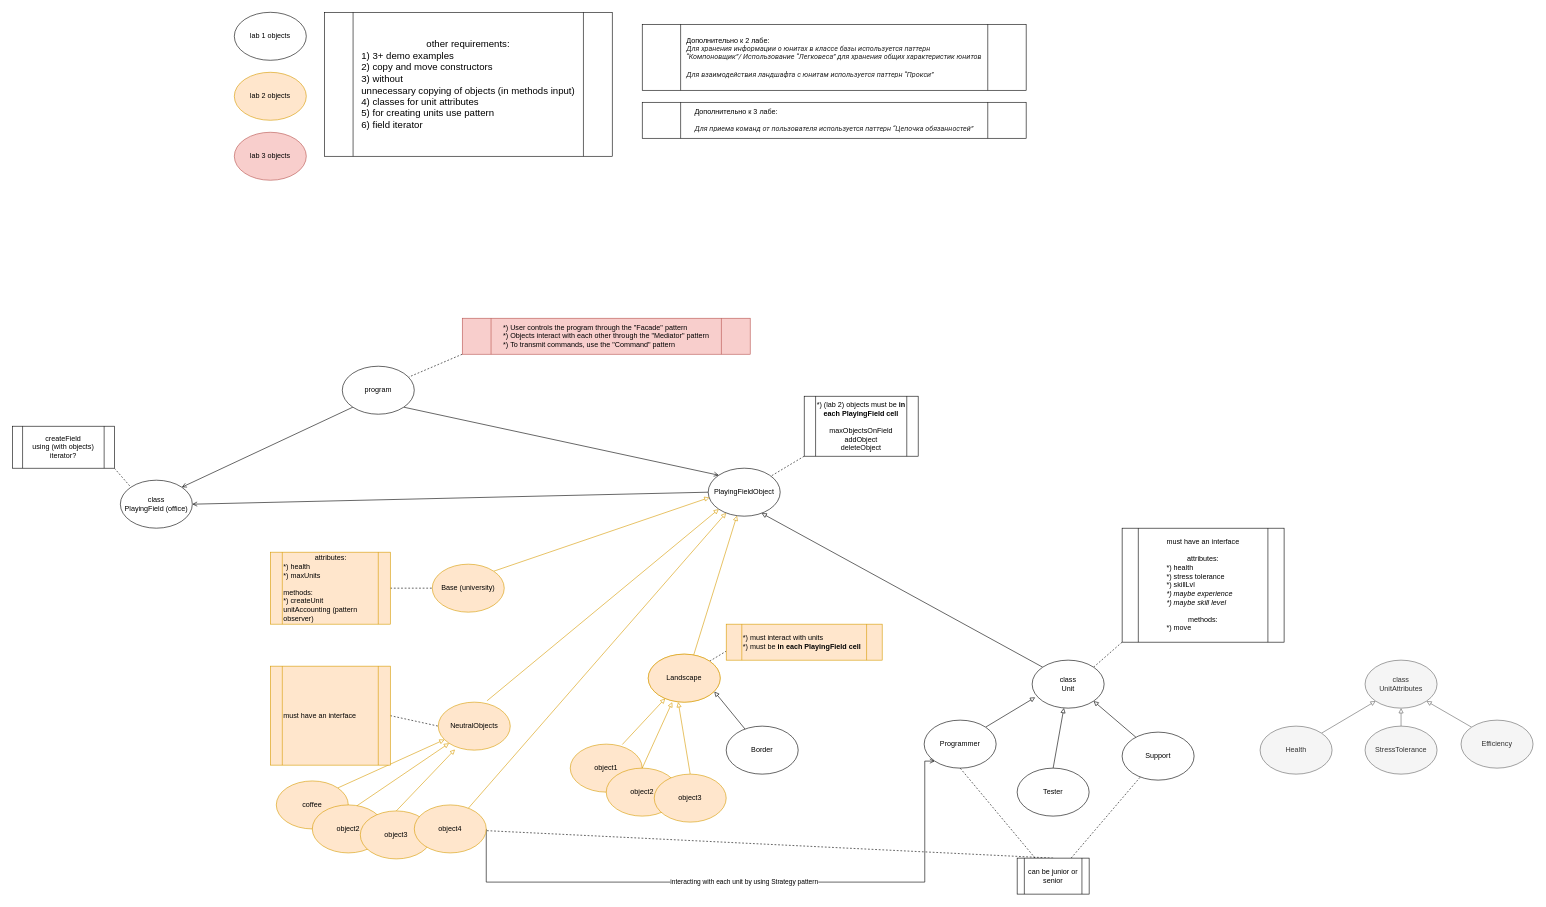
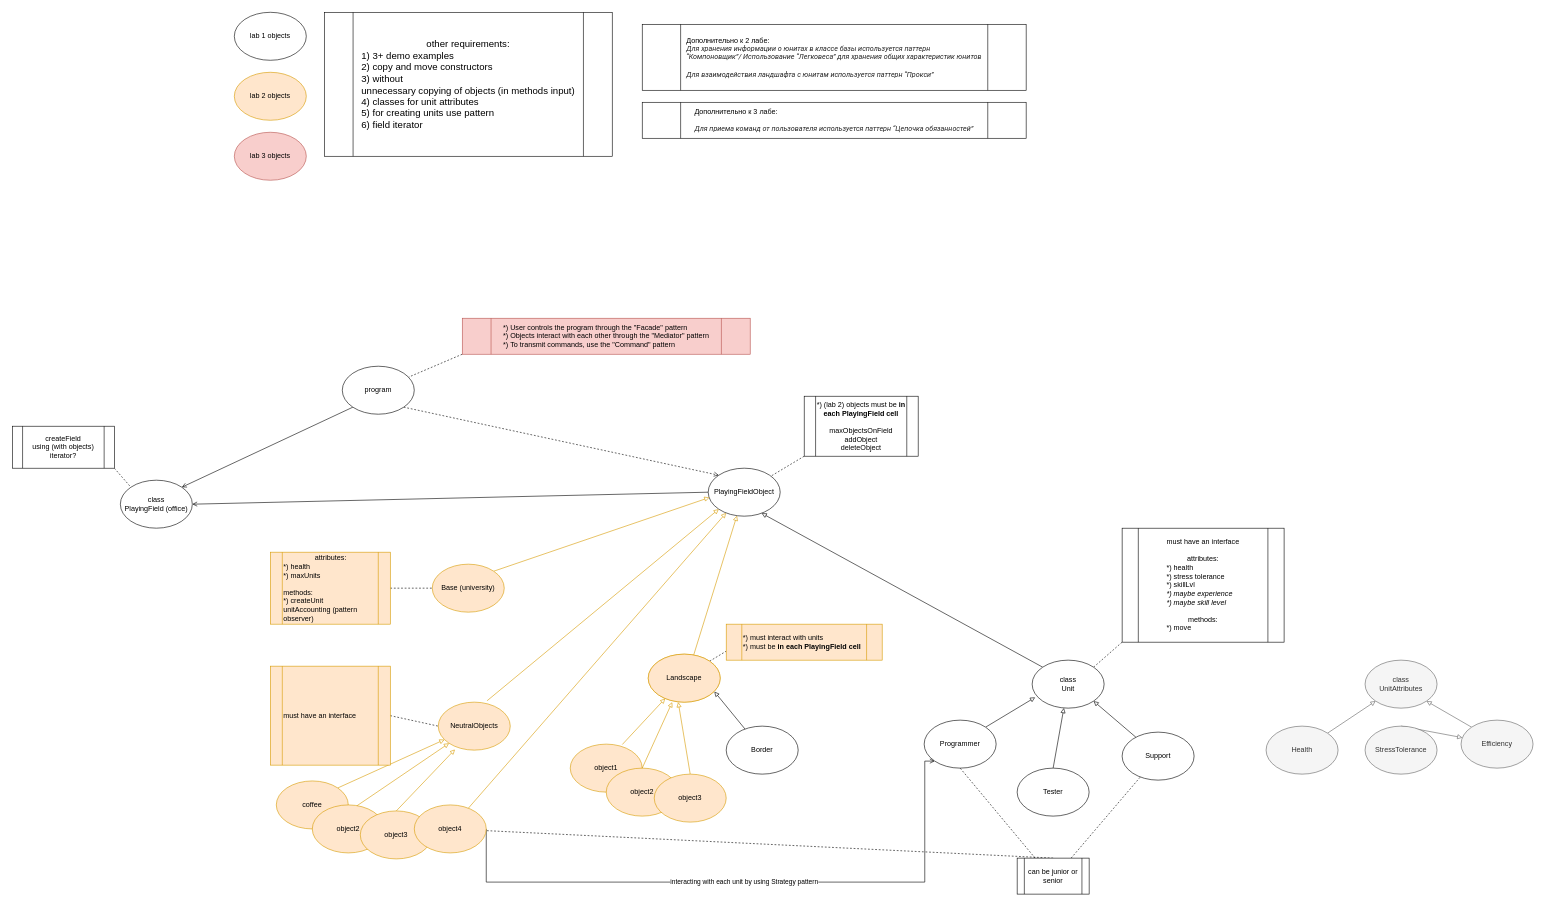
(560, 441) -> (560, 441)
(1401, 720) -> (1439, 733)
(1296, 750) -> (1302, 750)
